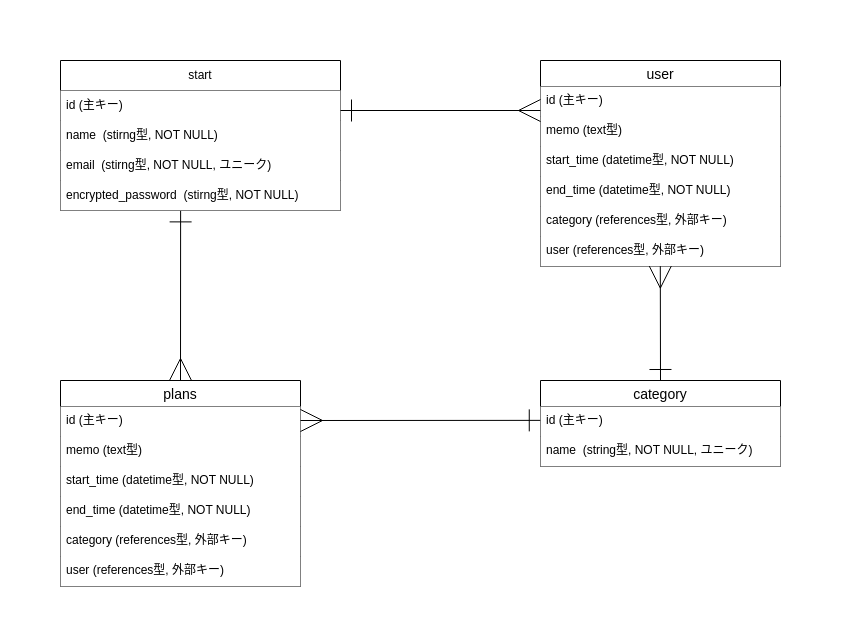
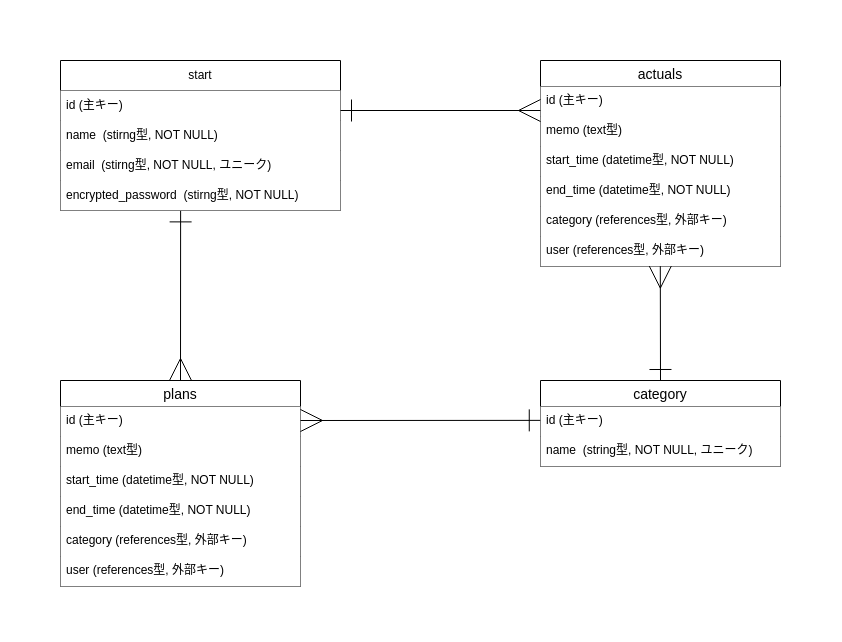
(660, 74) -> (660, 74)
